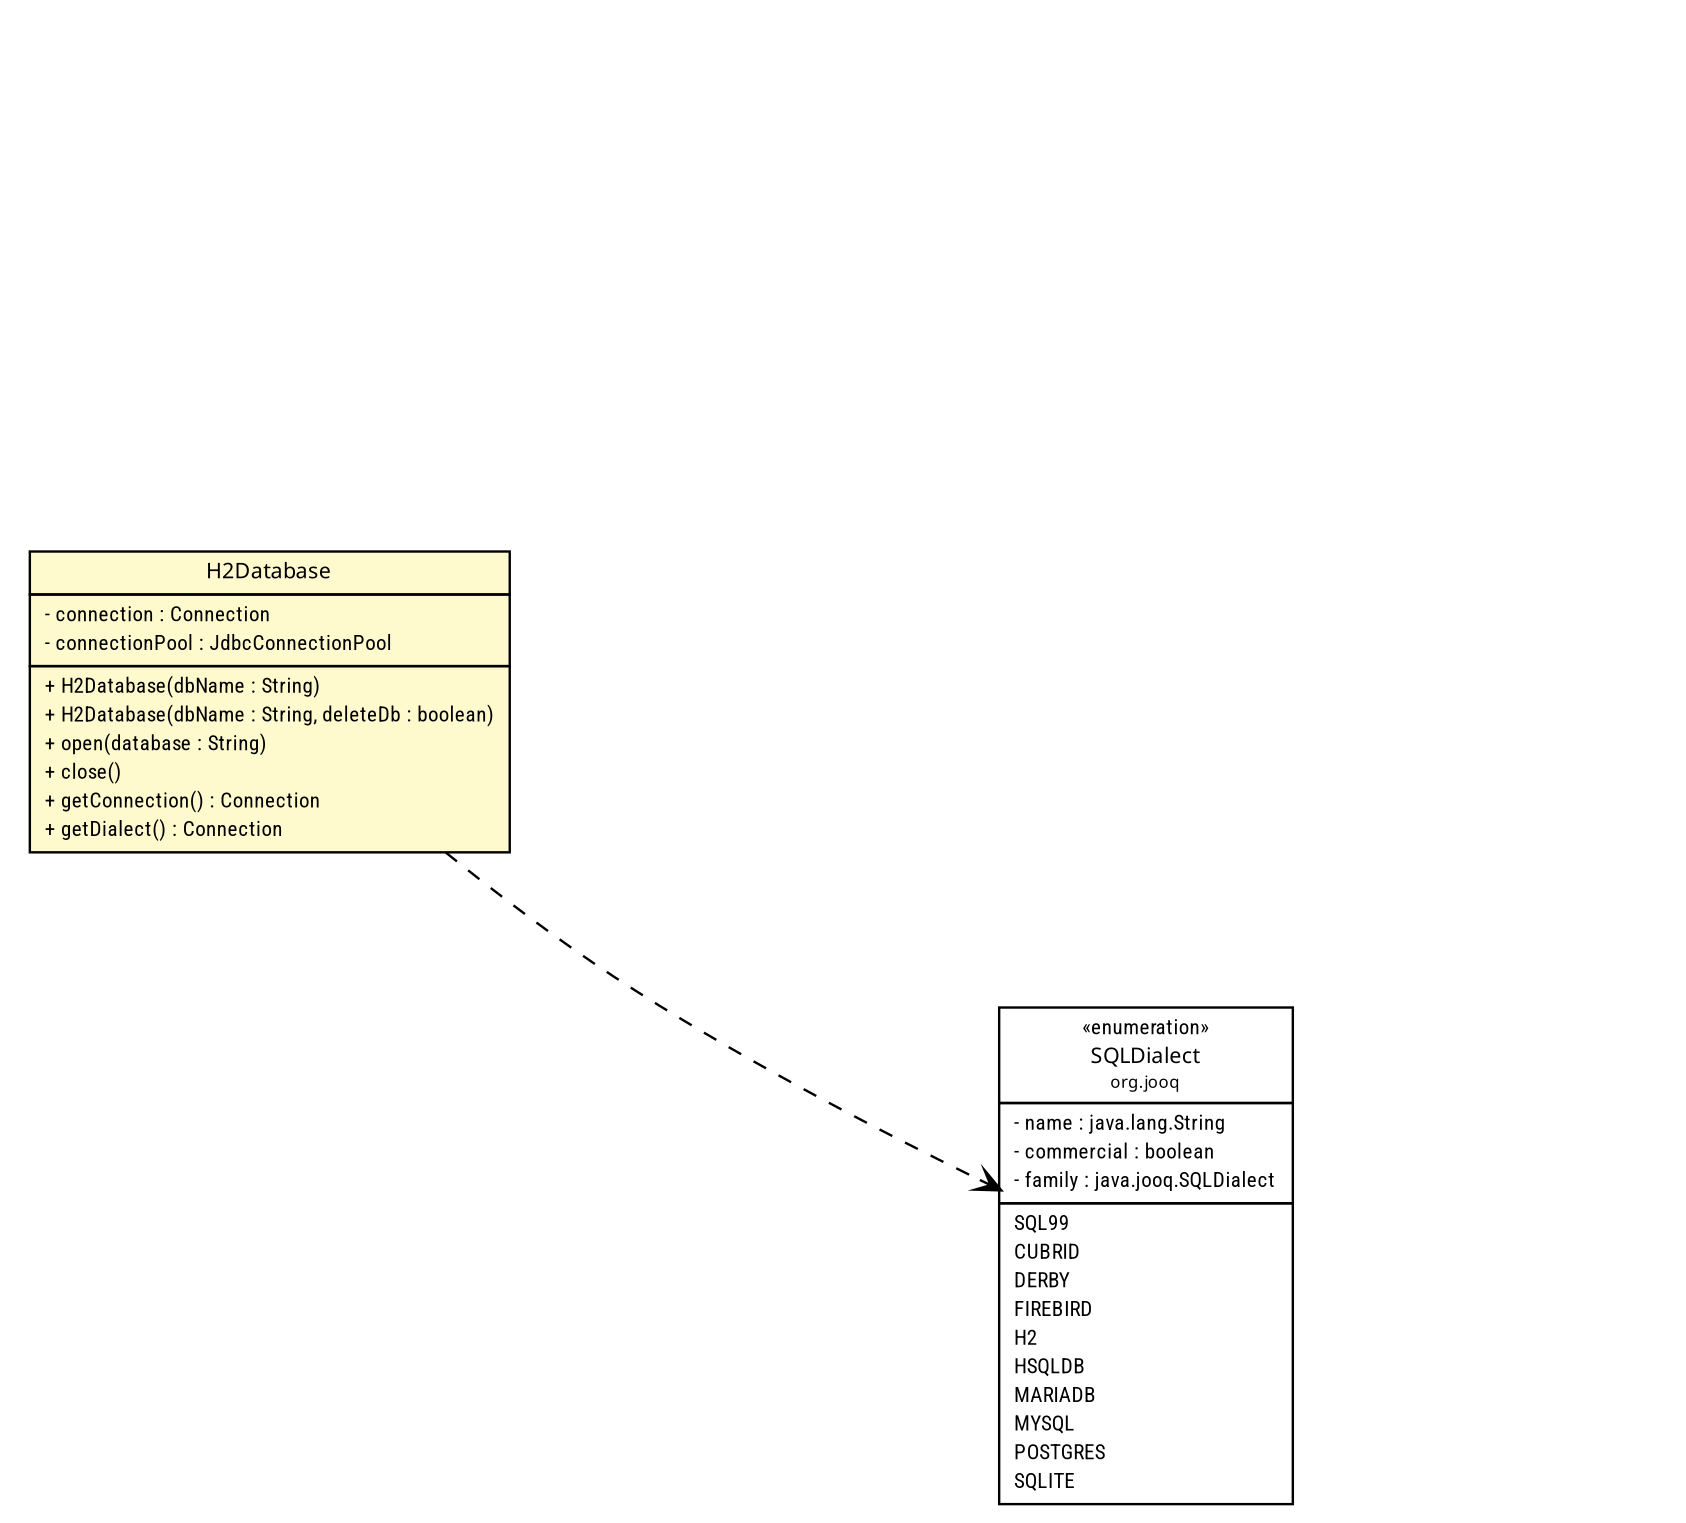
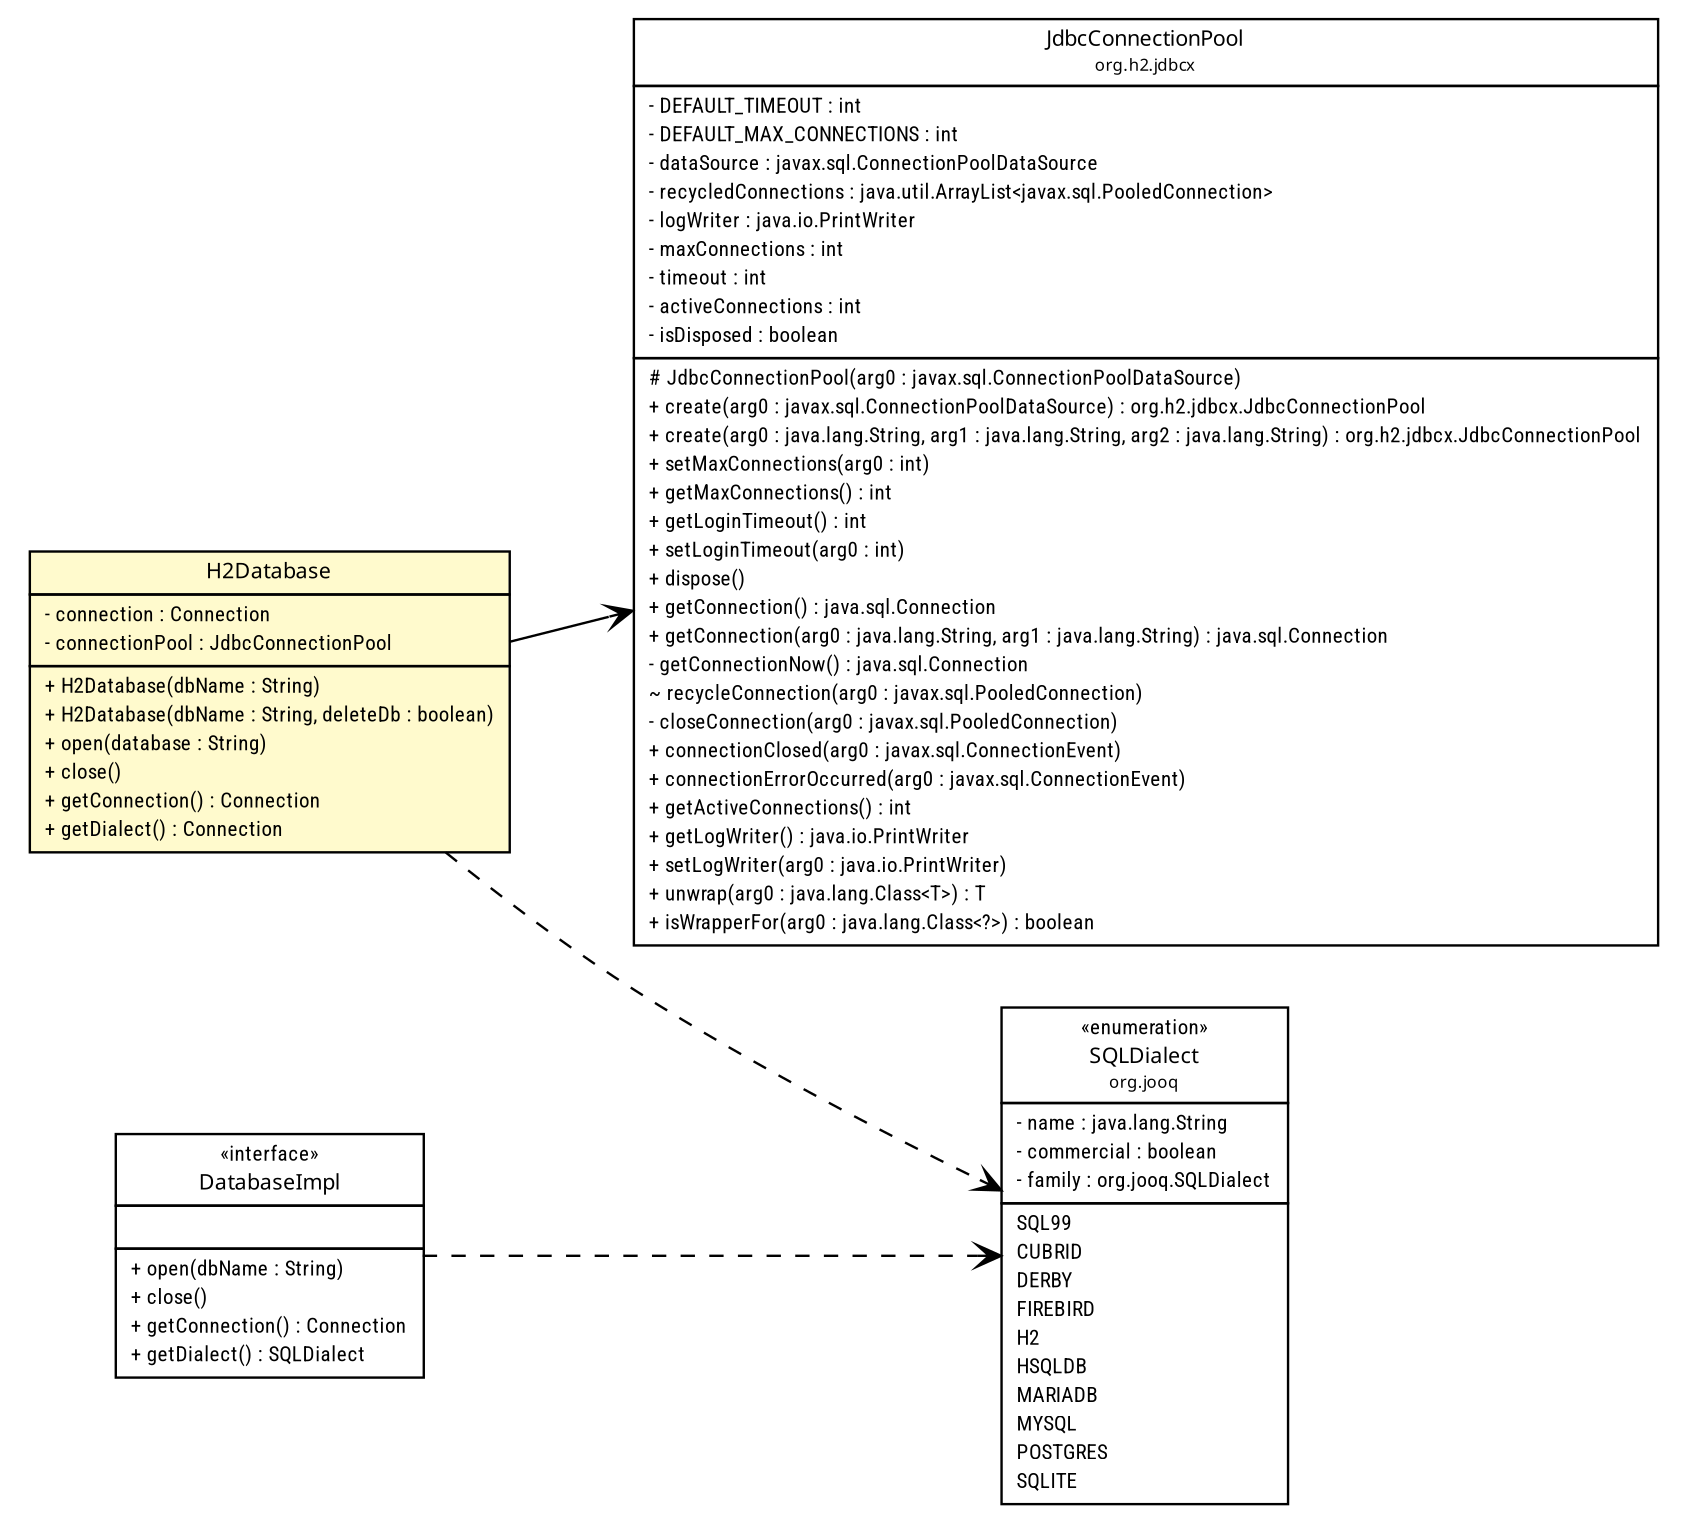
none -> (1145, 482)
(1146, 1181) -> (1145, 1181)
none -> (269, 1256)
